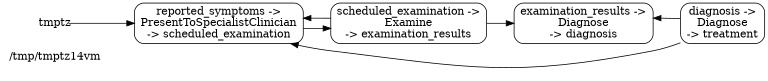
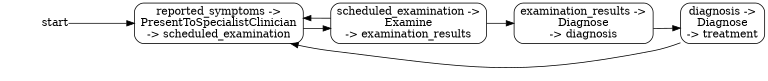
(671, 18) -> (663, 28)
(55, 23) -> (55, 23)
(55, 57) -> none
